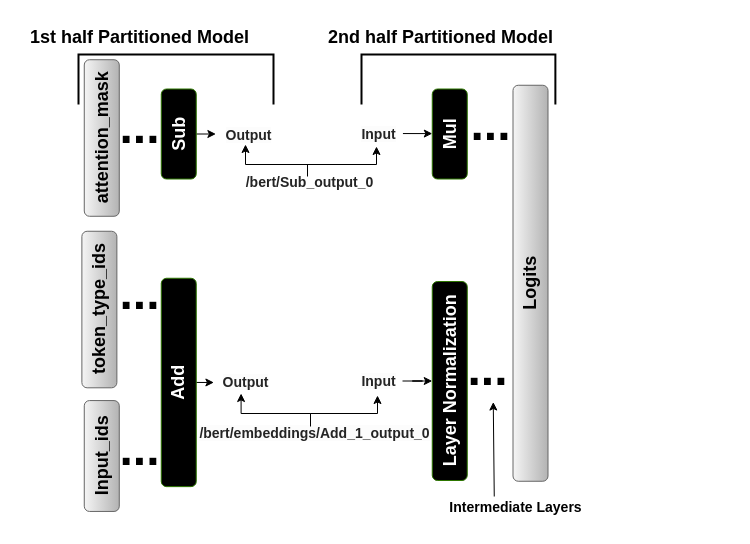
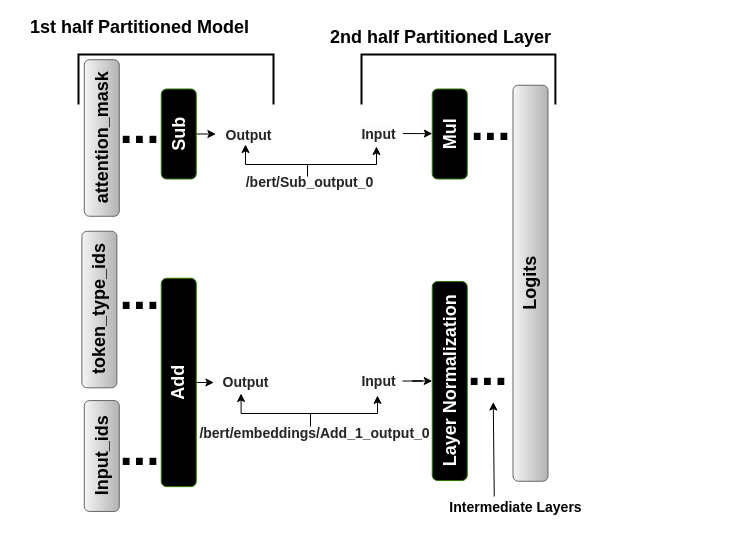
(140, 38) -> (140, 28)
(441, 38) -> (441, 38)
